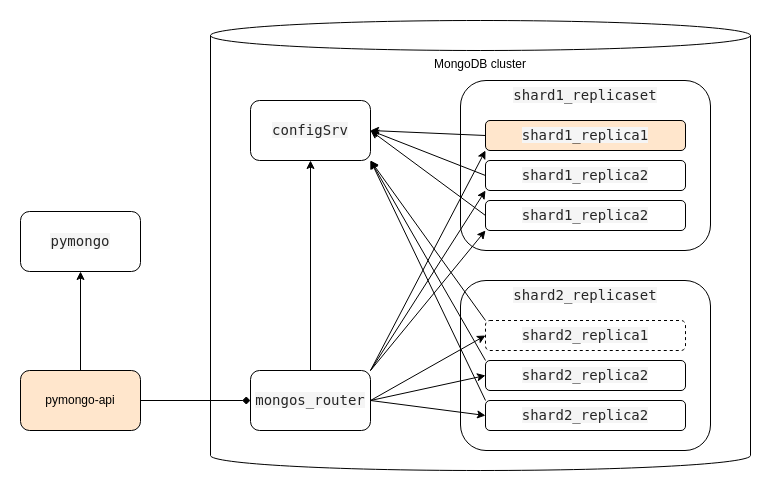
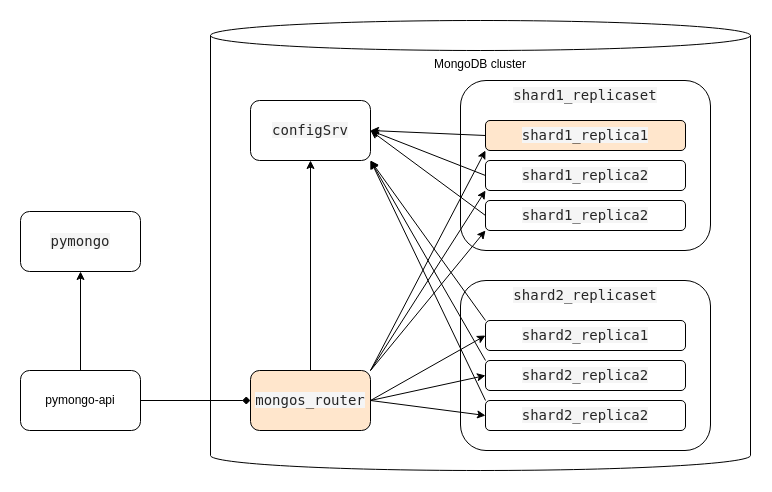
(586, 336) -> (586, 336)
(81, 401) -> (81, 401)
(311, 401) -> (311, 401)
